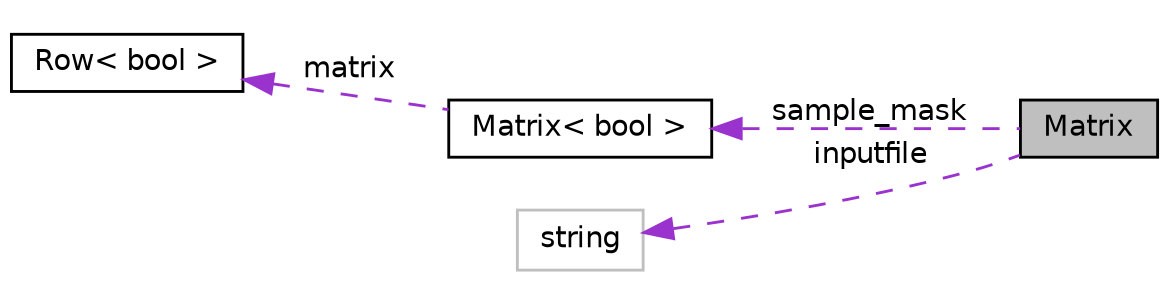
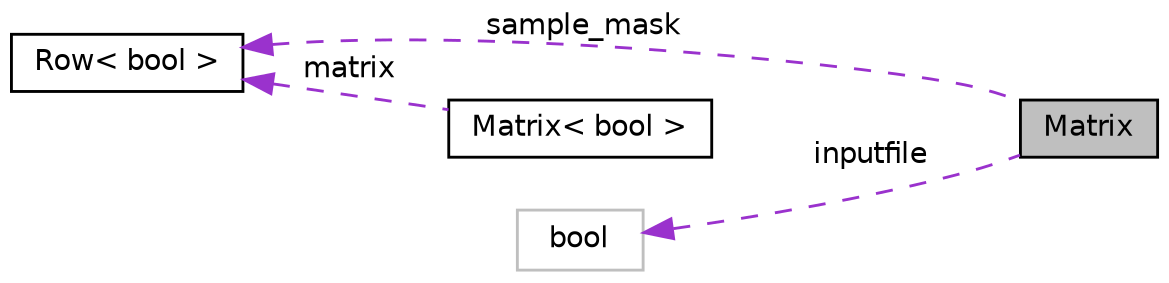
(881, 129) -> (649, 50)
(580, 240) -> (580, 240)
